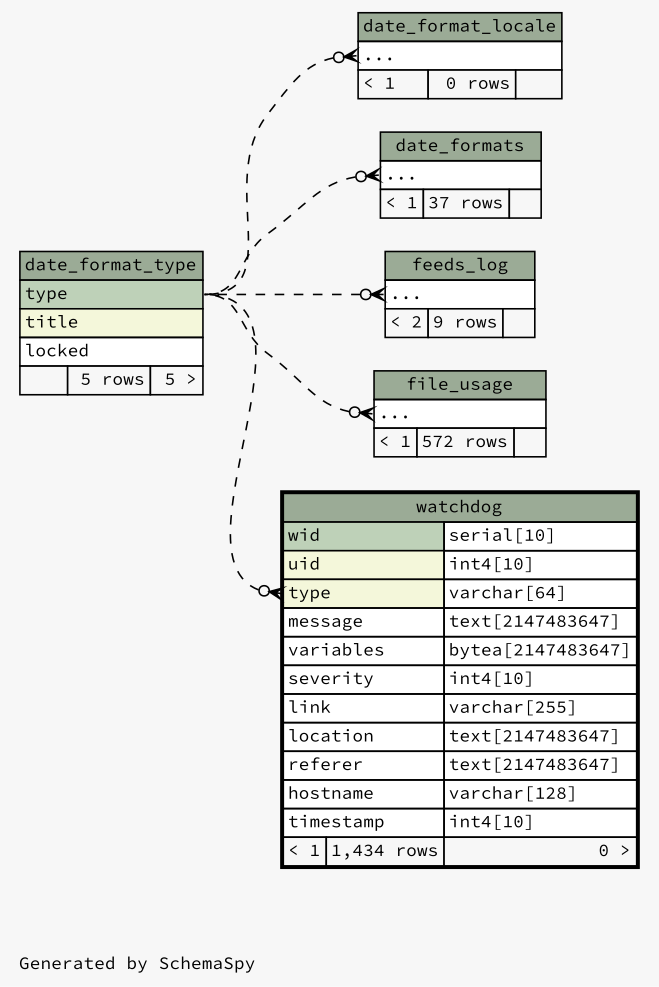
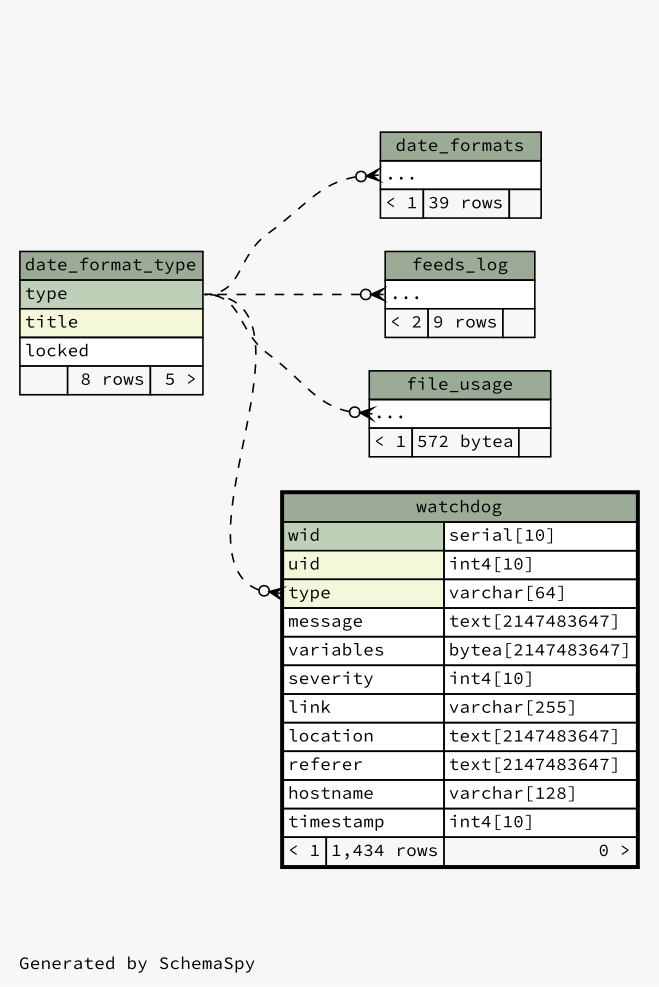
(460, 56) -> none
(466, 203) -> (466, 203)
(113, 380) -> (113, 380)
(466, 442) -> (466, 442)
